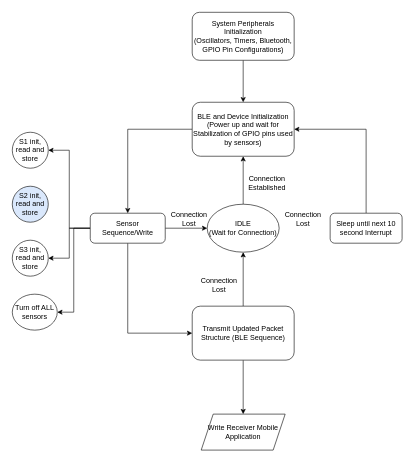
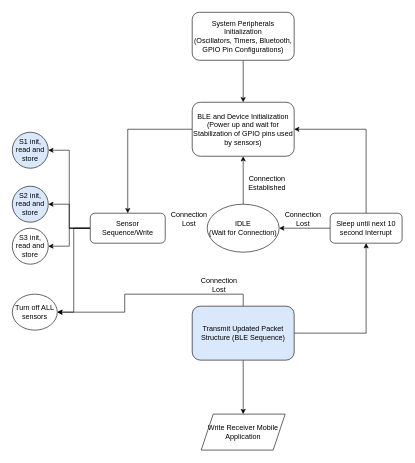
(30, 150) -> (30, 150)
none -> (53, 204)
(201, 228) -> none
none -> (284, 228)
none -> (366, 248)
(243, 257) -> (152, 294)
(30, 258) -> (30, 246)
(186, 333) -> none
(243, 333) -> (243, 333)
